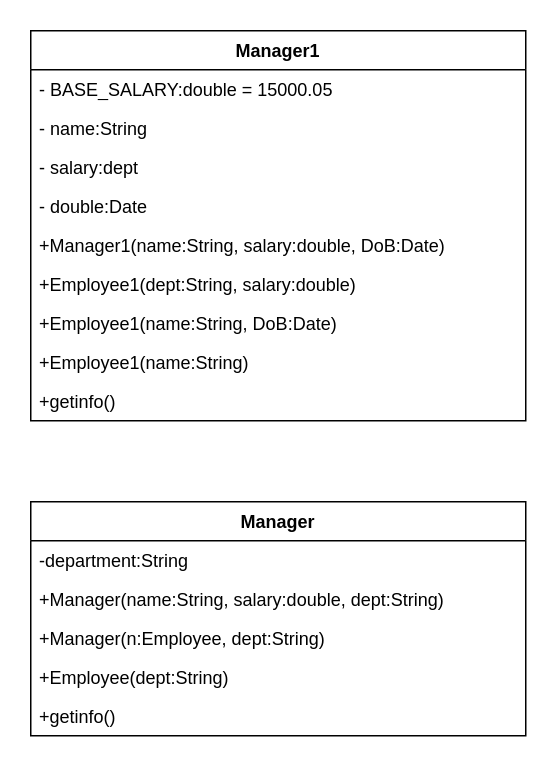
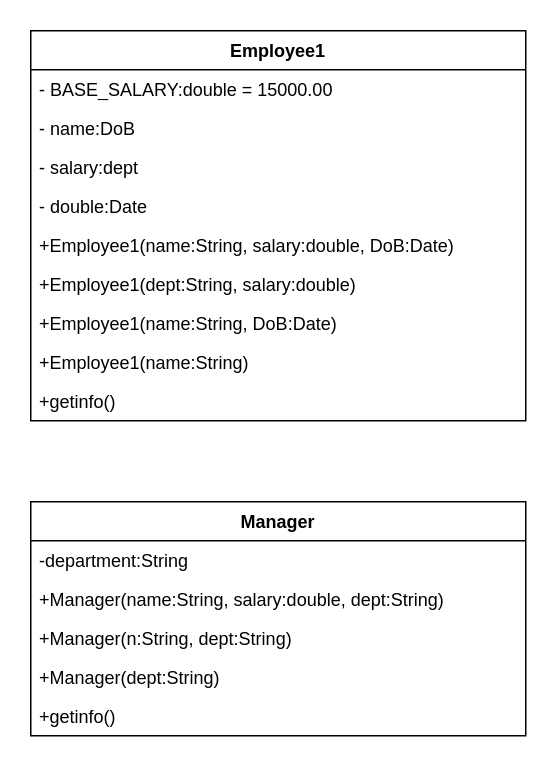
(278, 52) -> (278, 52)
(182, 91) -> (182, 91)
(98, 130) -> (85, 130)
(253, 247) -> (256, 247)
(192, 640) -> (182, 640)
(144, 679) -> (141, 679)
